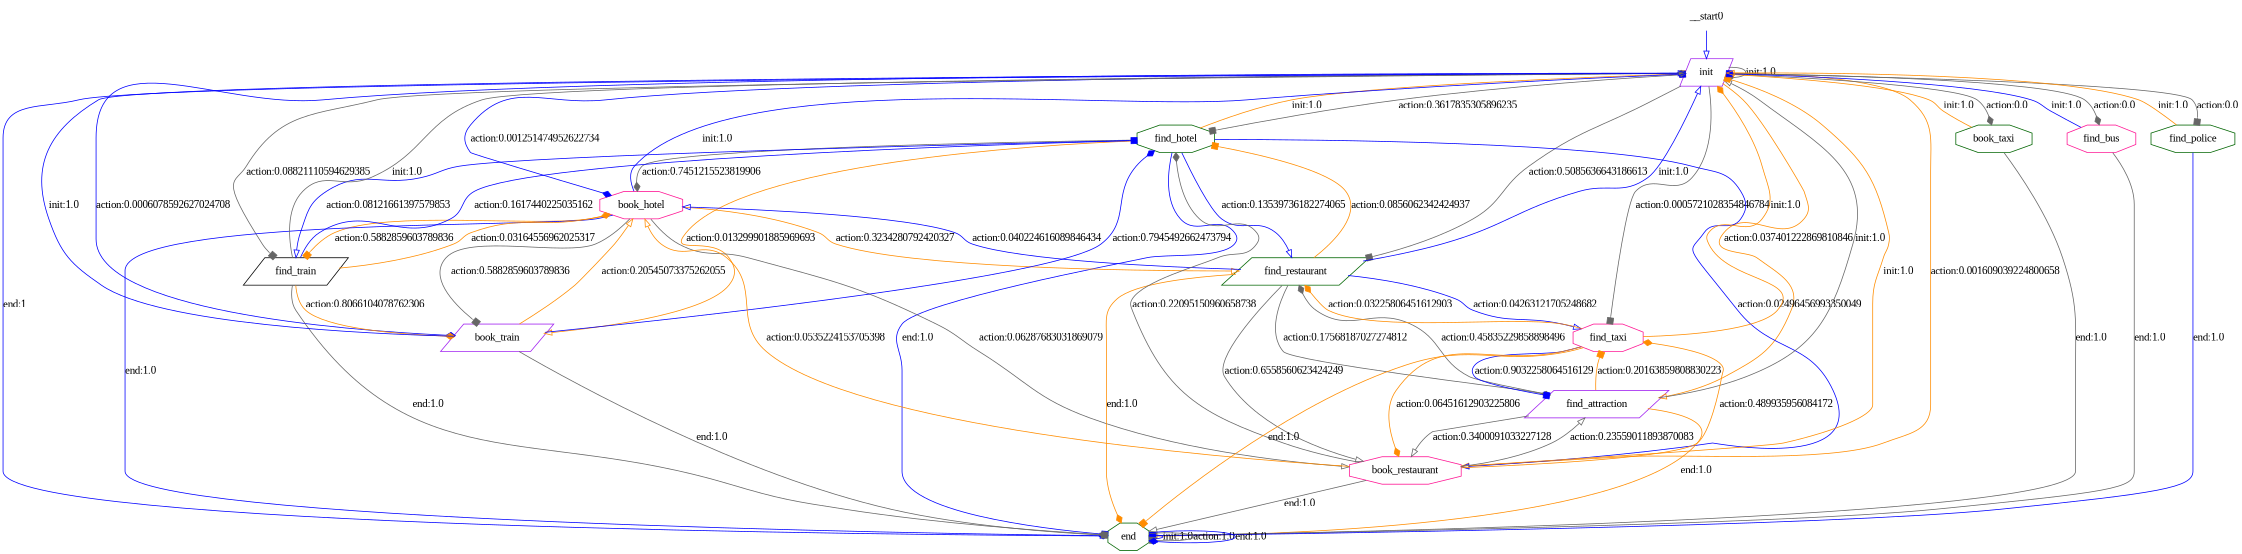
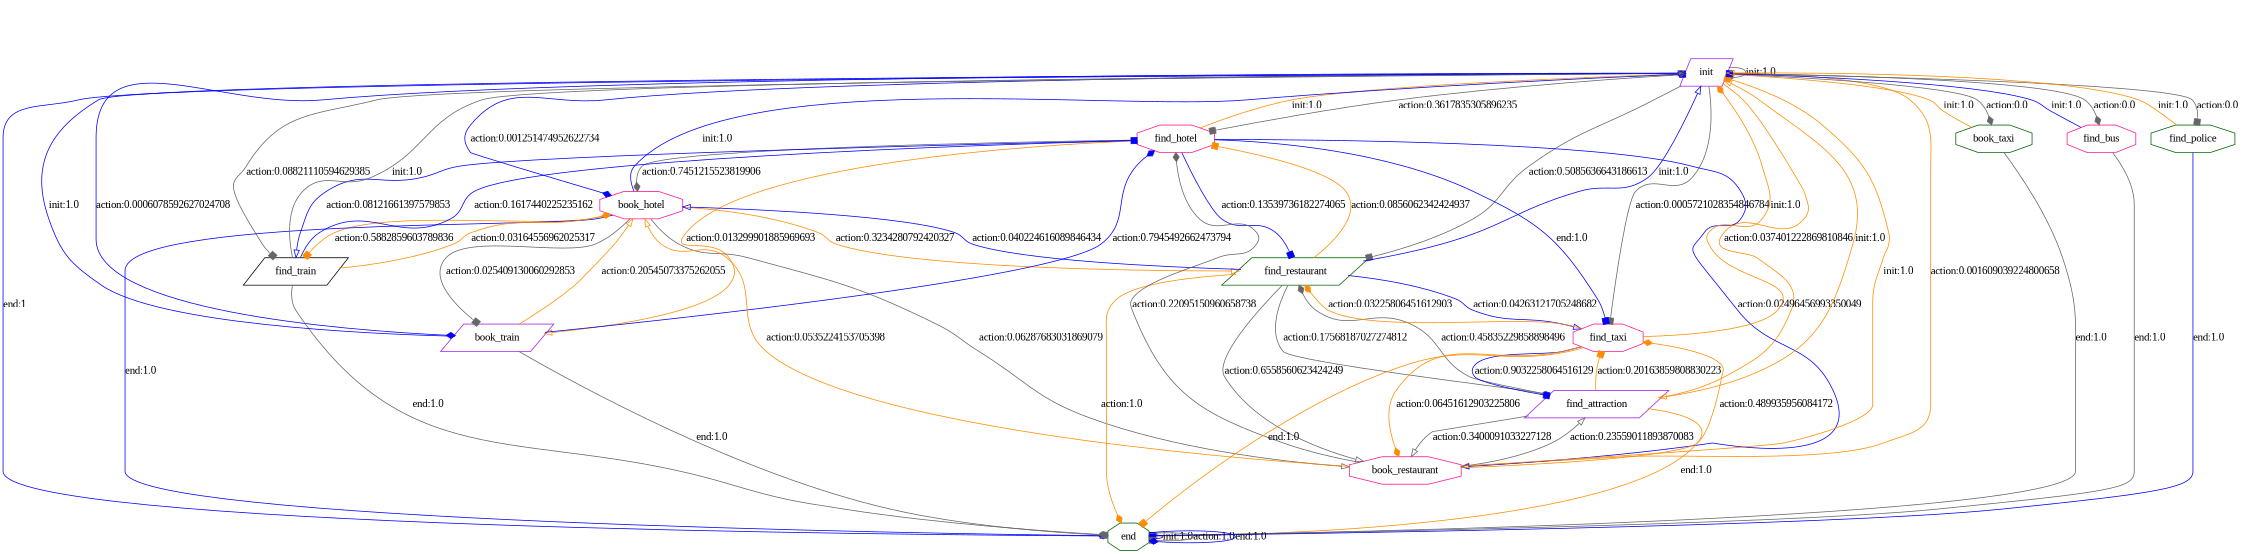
(1706, 17) -> none
(1176, 139) -> (1176, 139)
(534, 205) -> (534, 205)
(1222, 219) -> (1222, 219)
(1846, 268) -> (1846, 268)
(510, 271) -> (510, 271)
(957, 301) -> (1437, 177)
(327, 321) -> none
(1122, 404) -> (1122, 404)
(1261, 505) -> none
